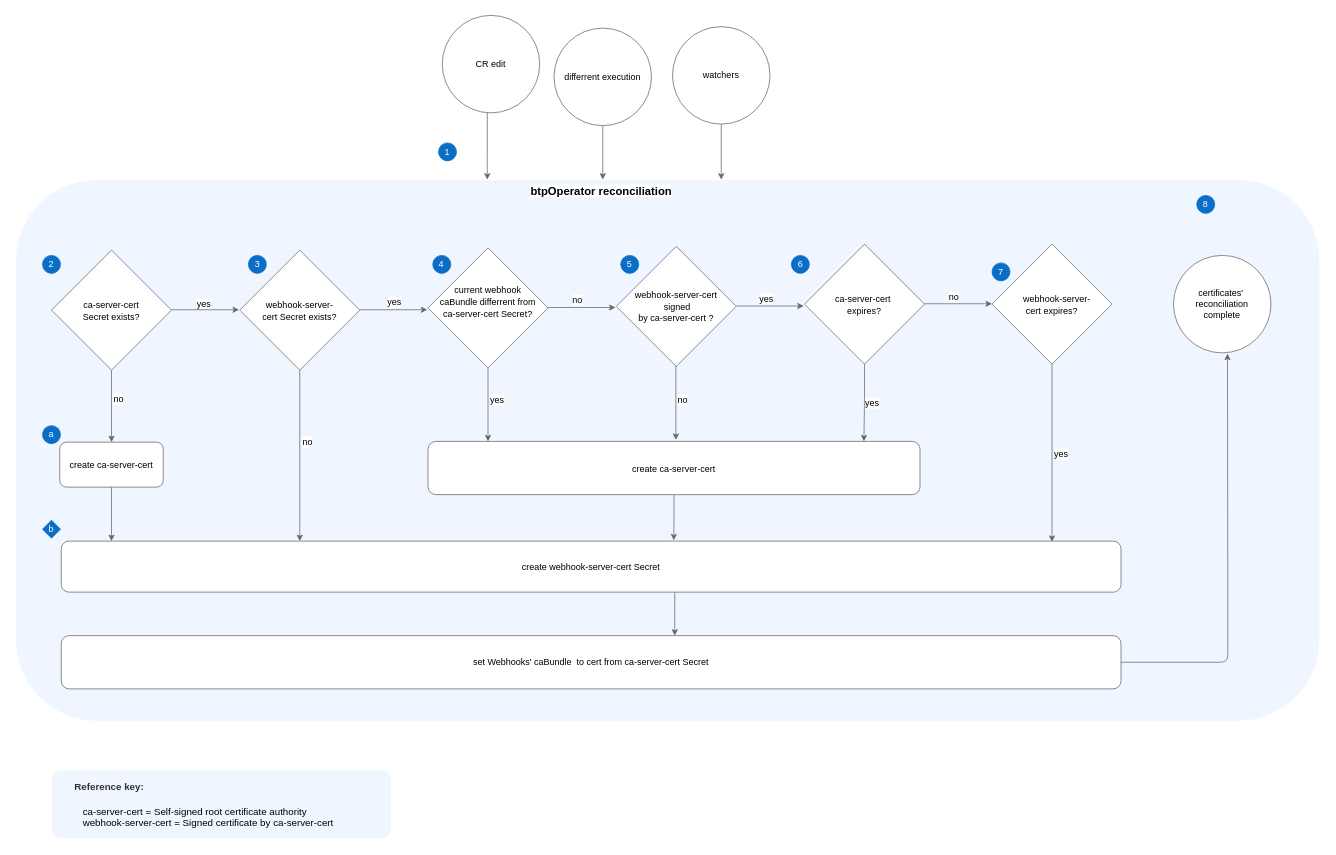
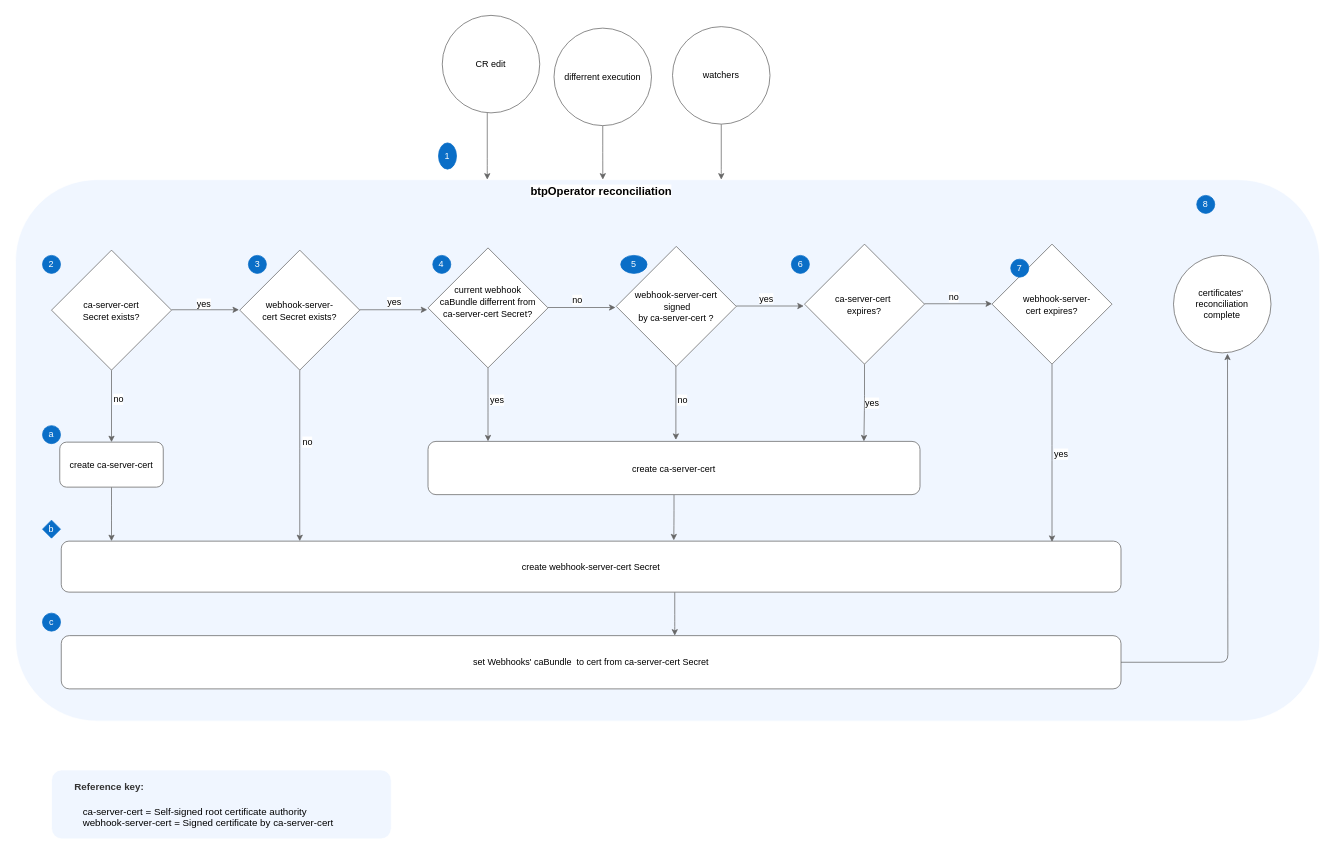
(447, 152) -> (447, 156)
(630, 264) -> (634, 264)
(1001, 272) -> (1020, 268)
none -> (51, 622)
